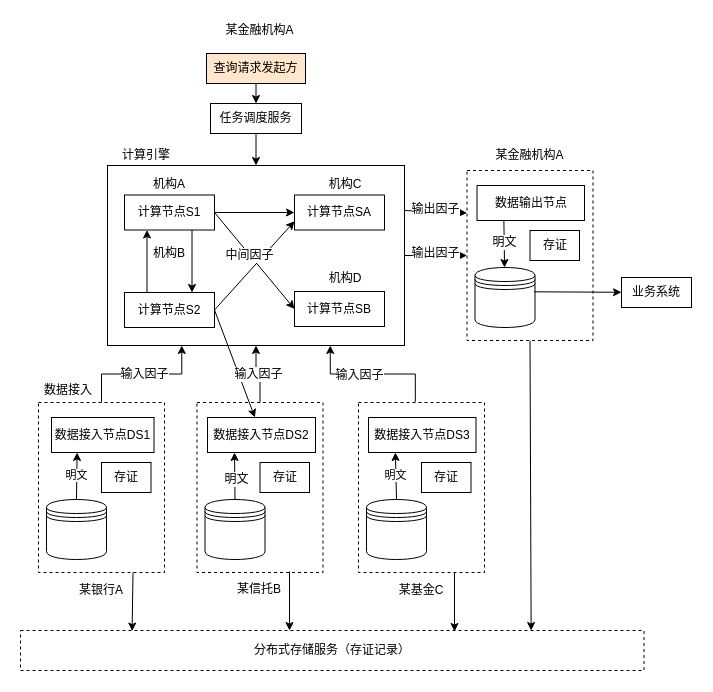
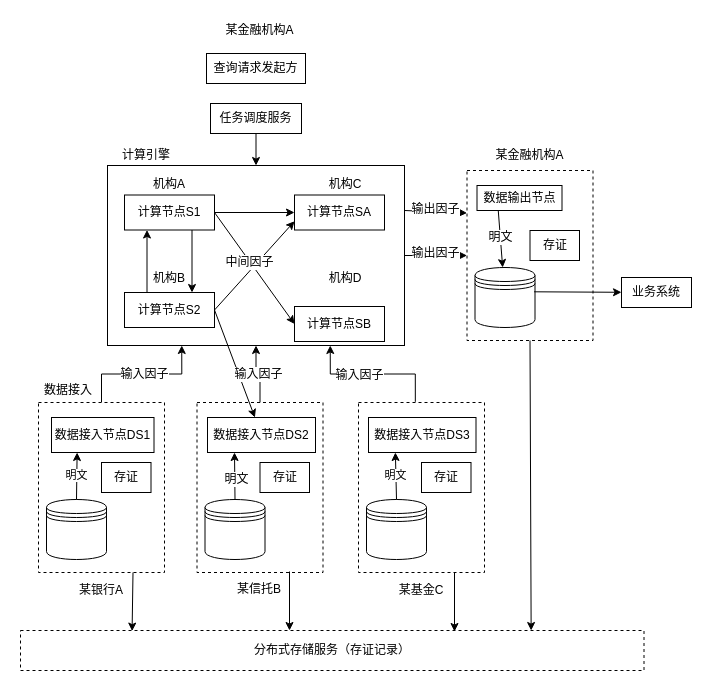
(256, 69) -> (256, 69)
(256, 90) -> none
(531, 203) -> (520, 198)
(170, 254) -> (170, 279)
(340, 309) -> (340, 324)
